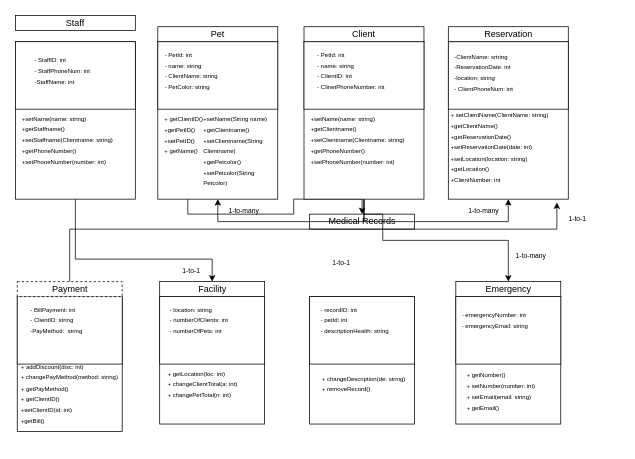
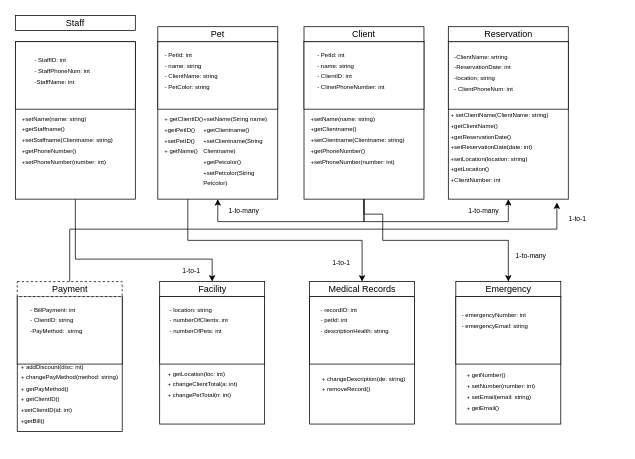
(362, 222) -> (362, 289)
